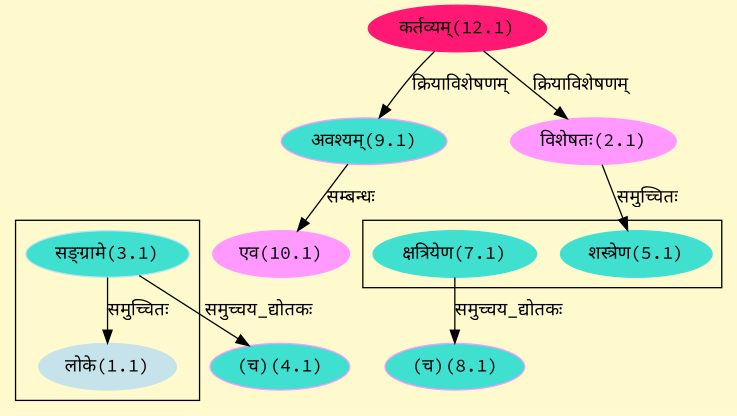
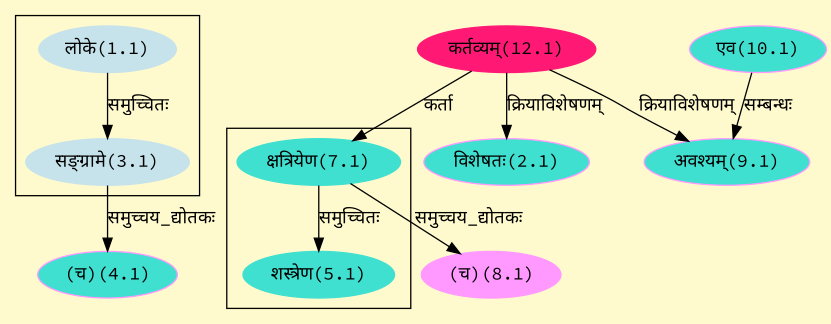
none -> (418, 103)
(593, 141) -> (507, 162)
(612, 191) -> (319, 212)
(327, 192) -> (744, 99)
(108, 254) -> (108, 162)
(281, 254) -> (758, 49)
(108, 304) -> (108, 99)
(455, 367) -> (491, 275)
